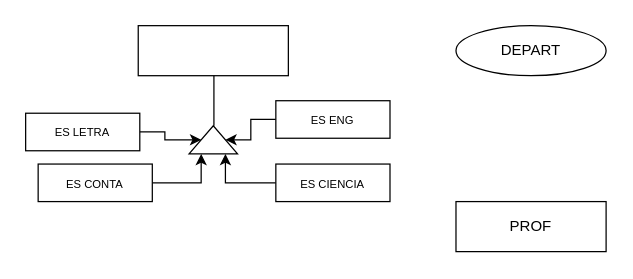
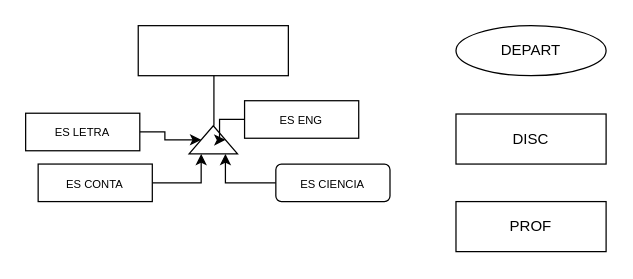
(333, 119) -> (301, 119)
none -> (531, 139)
(333, 183) -> (333, 183)
